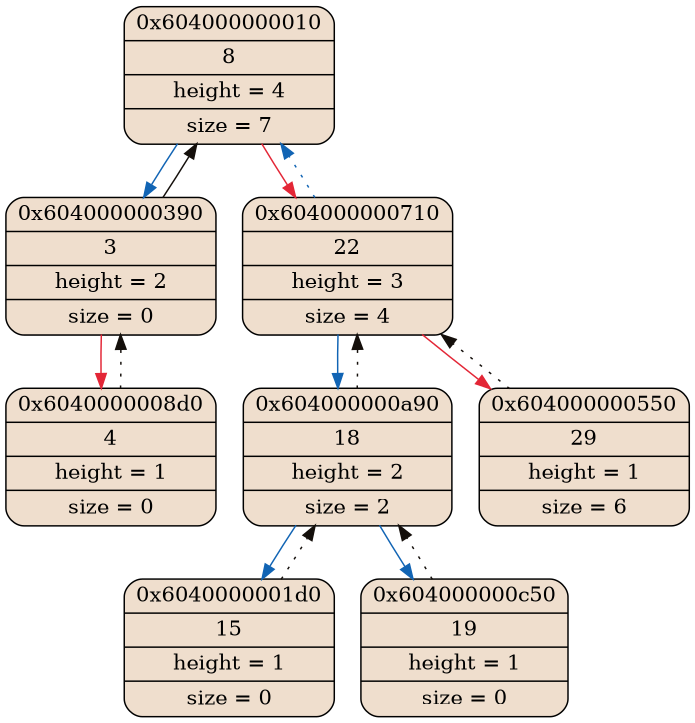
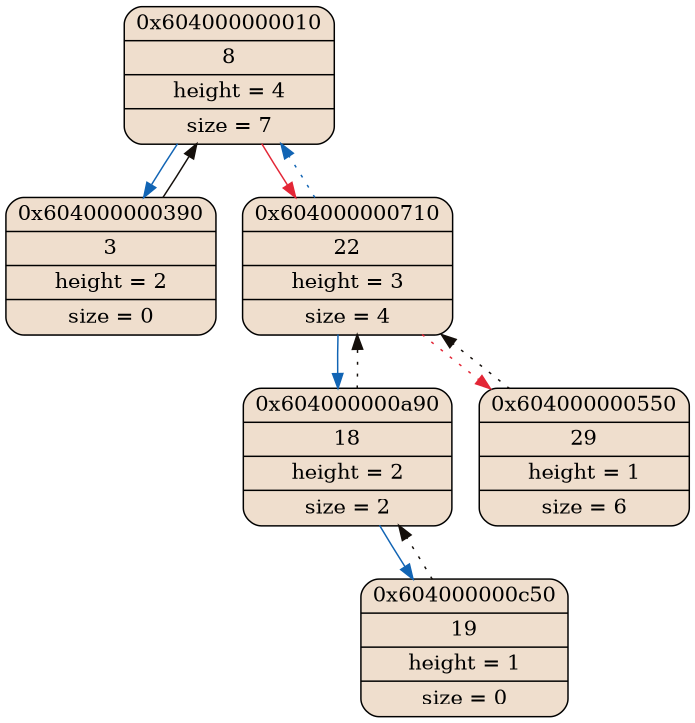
(450, 357) -> (450, 357)
(111, 457) -> none
(229, 648) -> none
